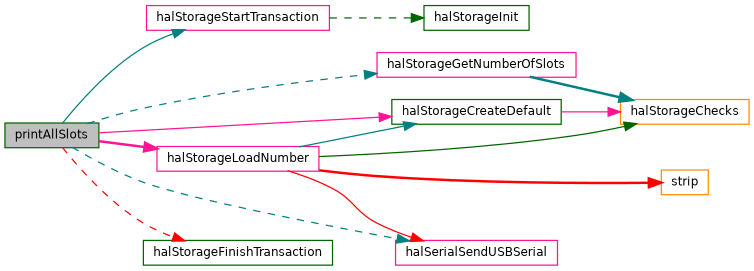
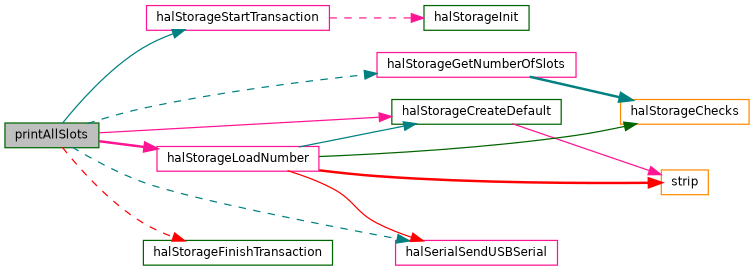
(370, 18) -> (370, 18)
(585, 112) -> (581, 147)
